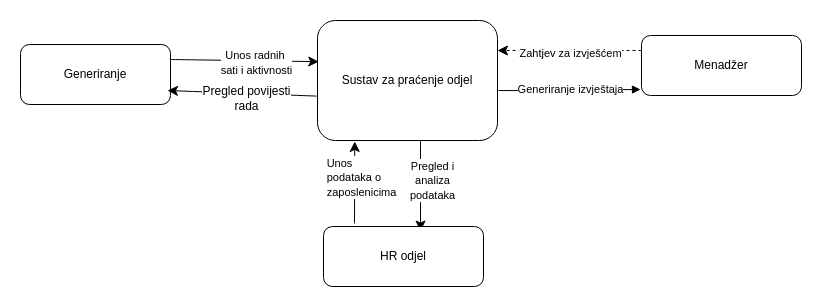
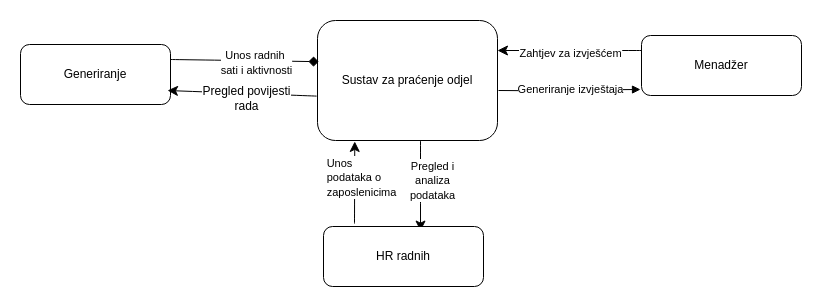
(632, 51) -> (632, 51)
(309, 62) -> (308, 62)
(404, 257) -> (404, 257)
